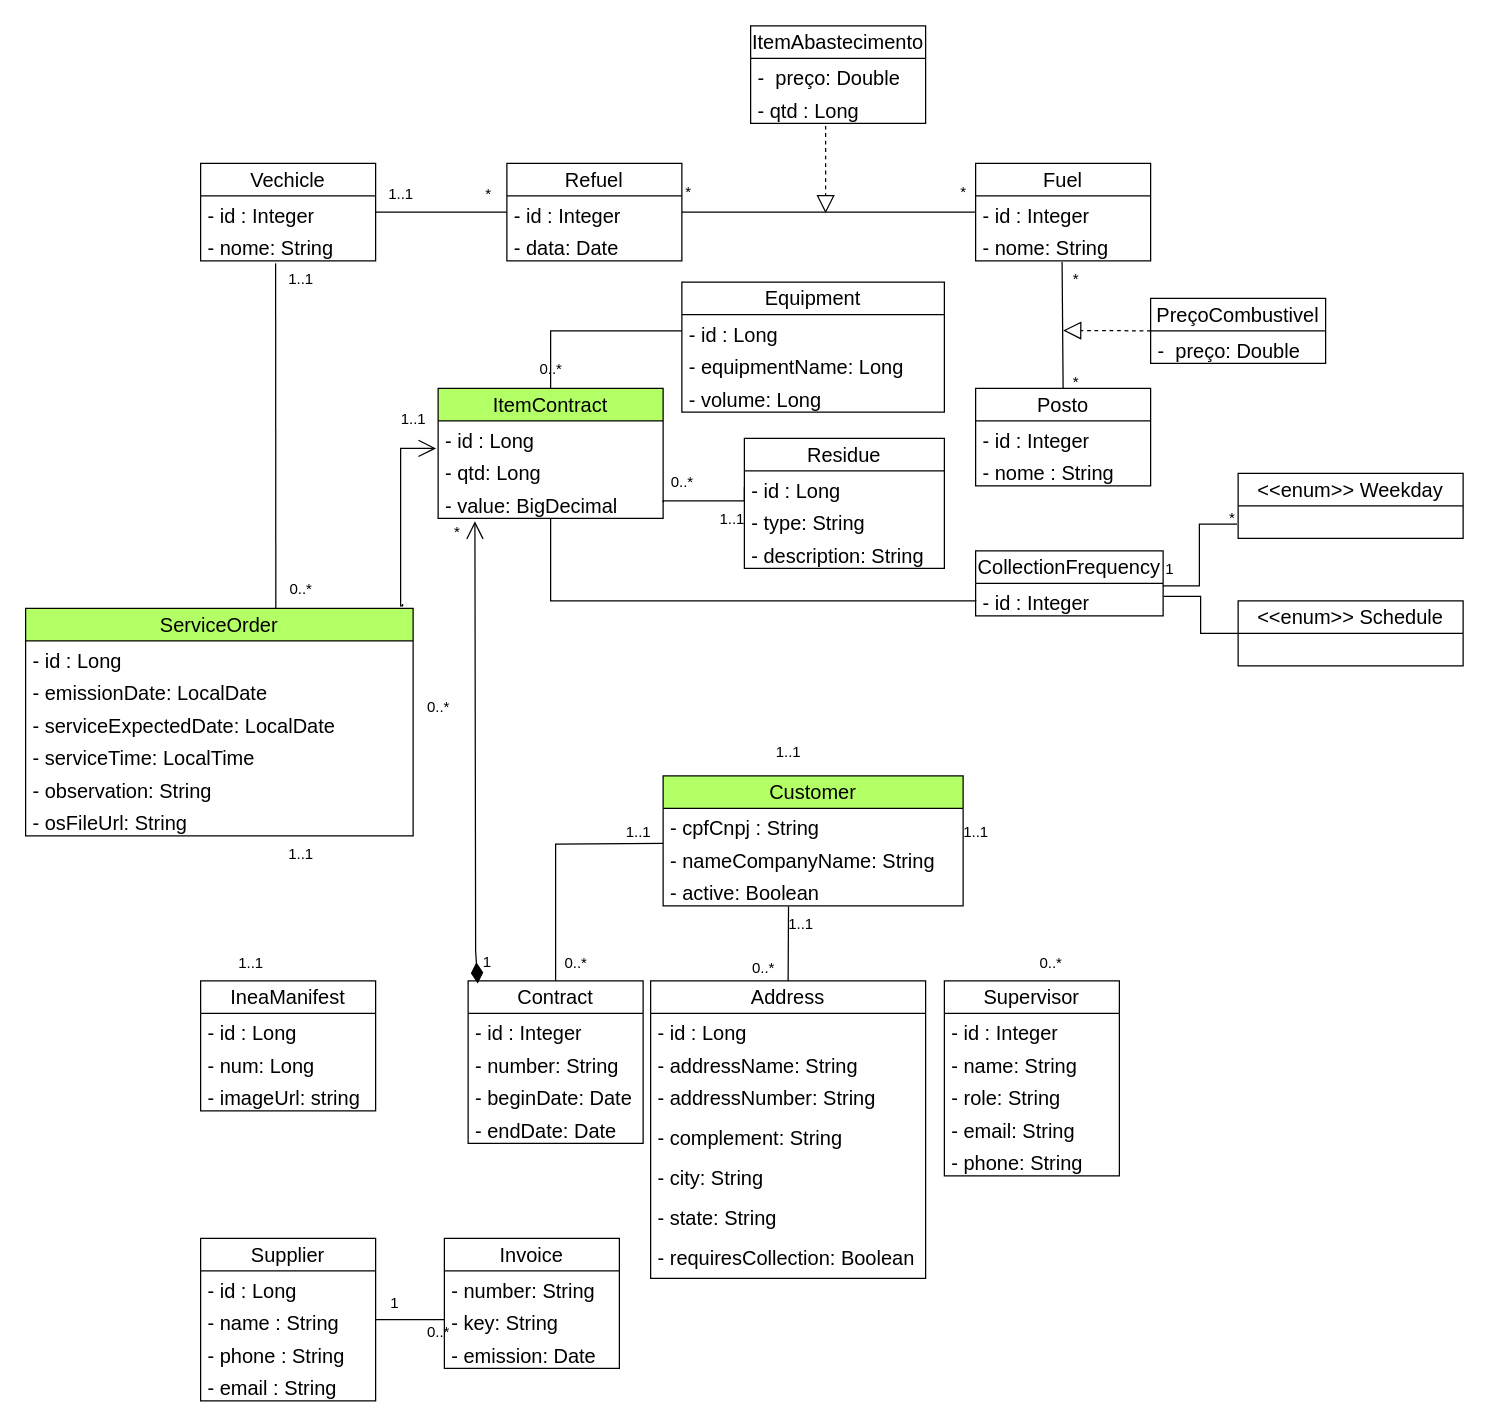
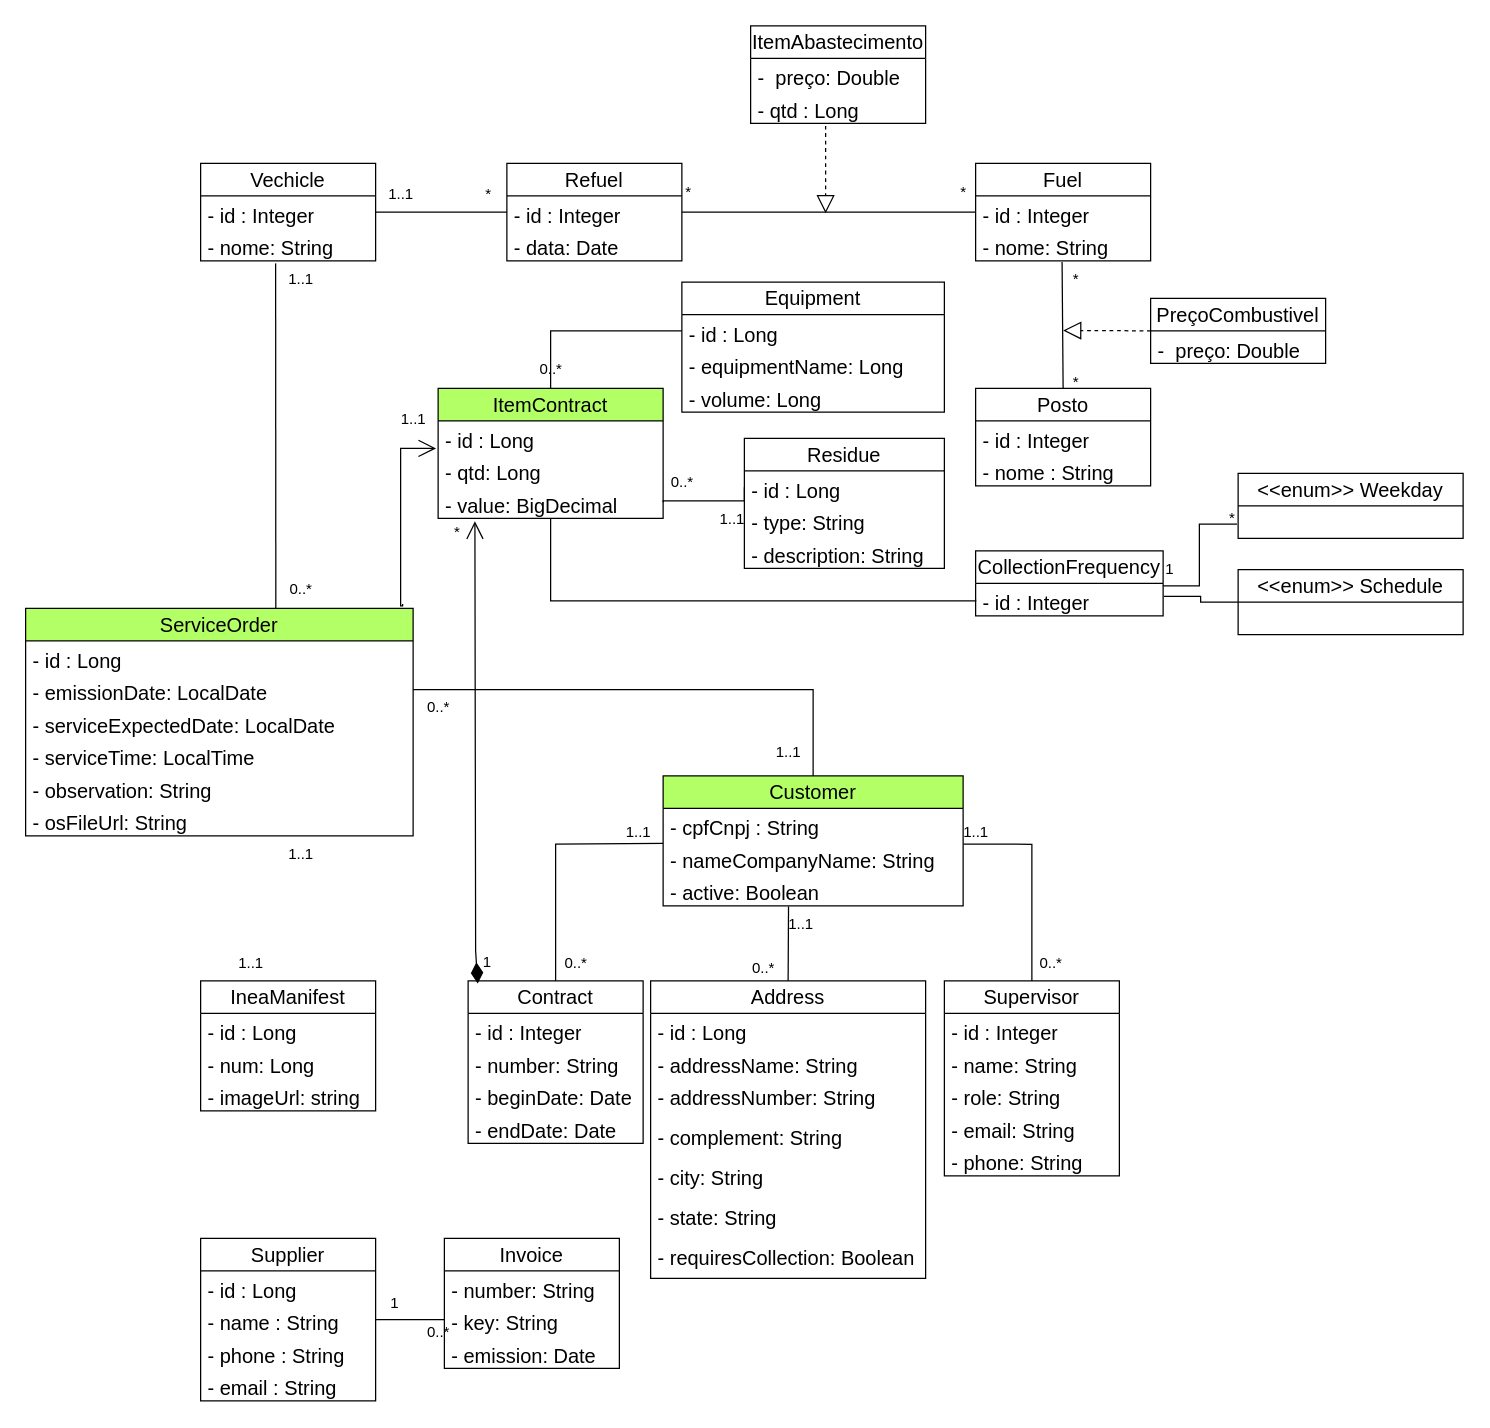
(1351, 633) -> (1351, 602)
none -> (657, 689)
none -> (1032, 877)
